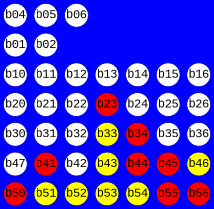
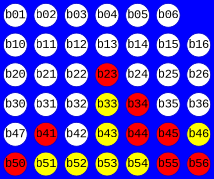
none -> (76, 15)
